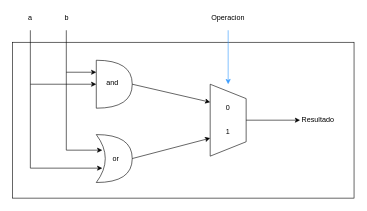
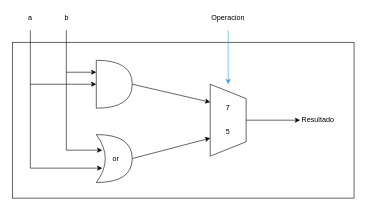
(113, 83) -> none
(228, 108) -> (228, 108)
(228, 132) -> (228, 132)
